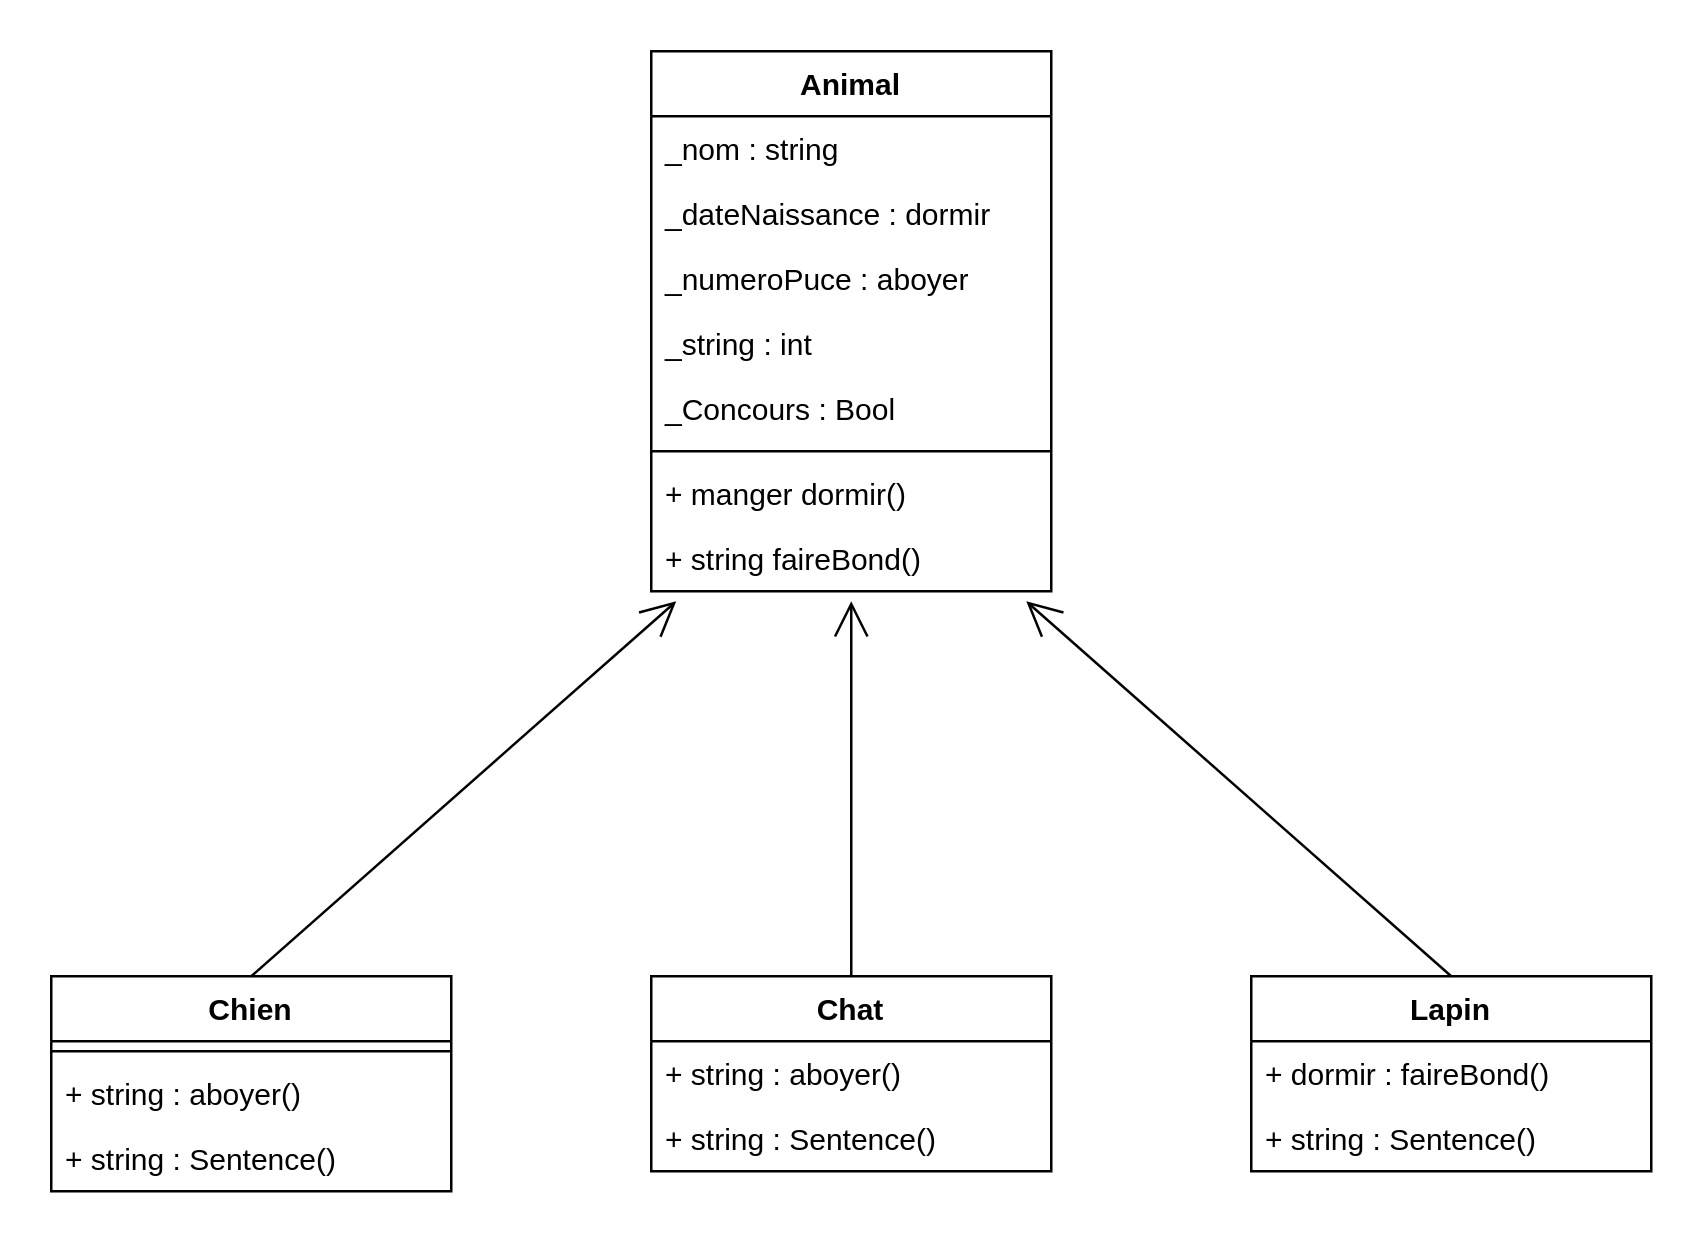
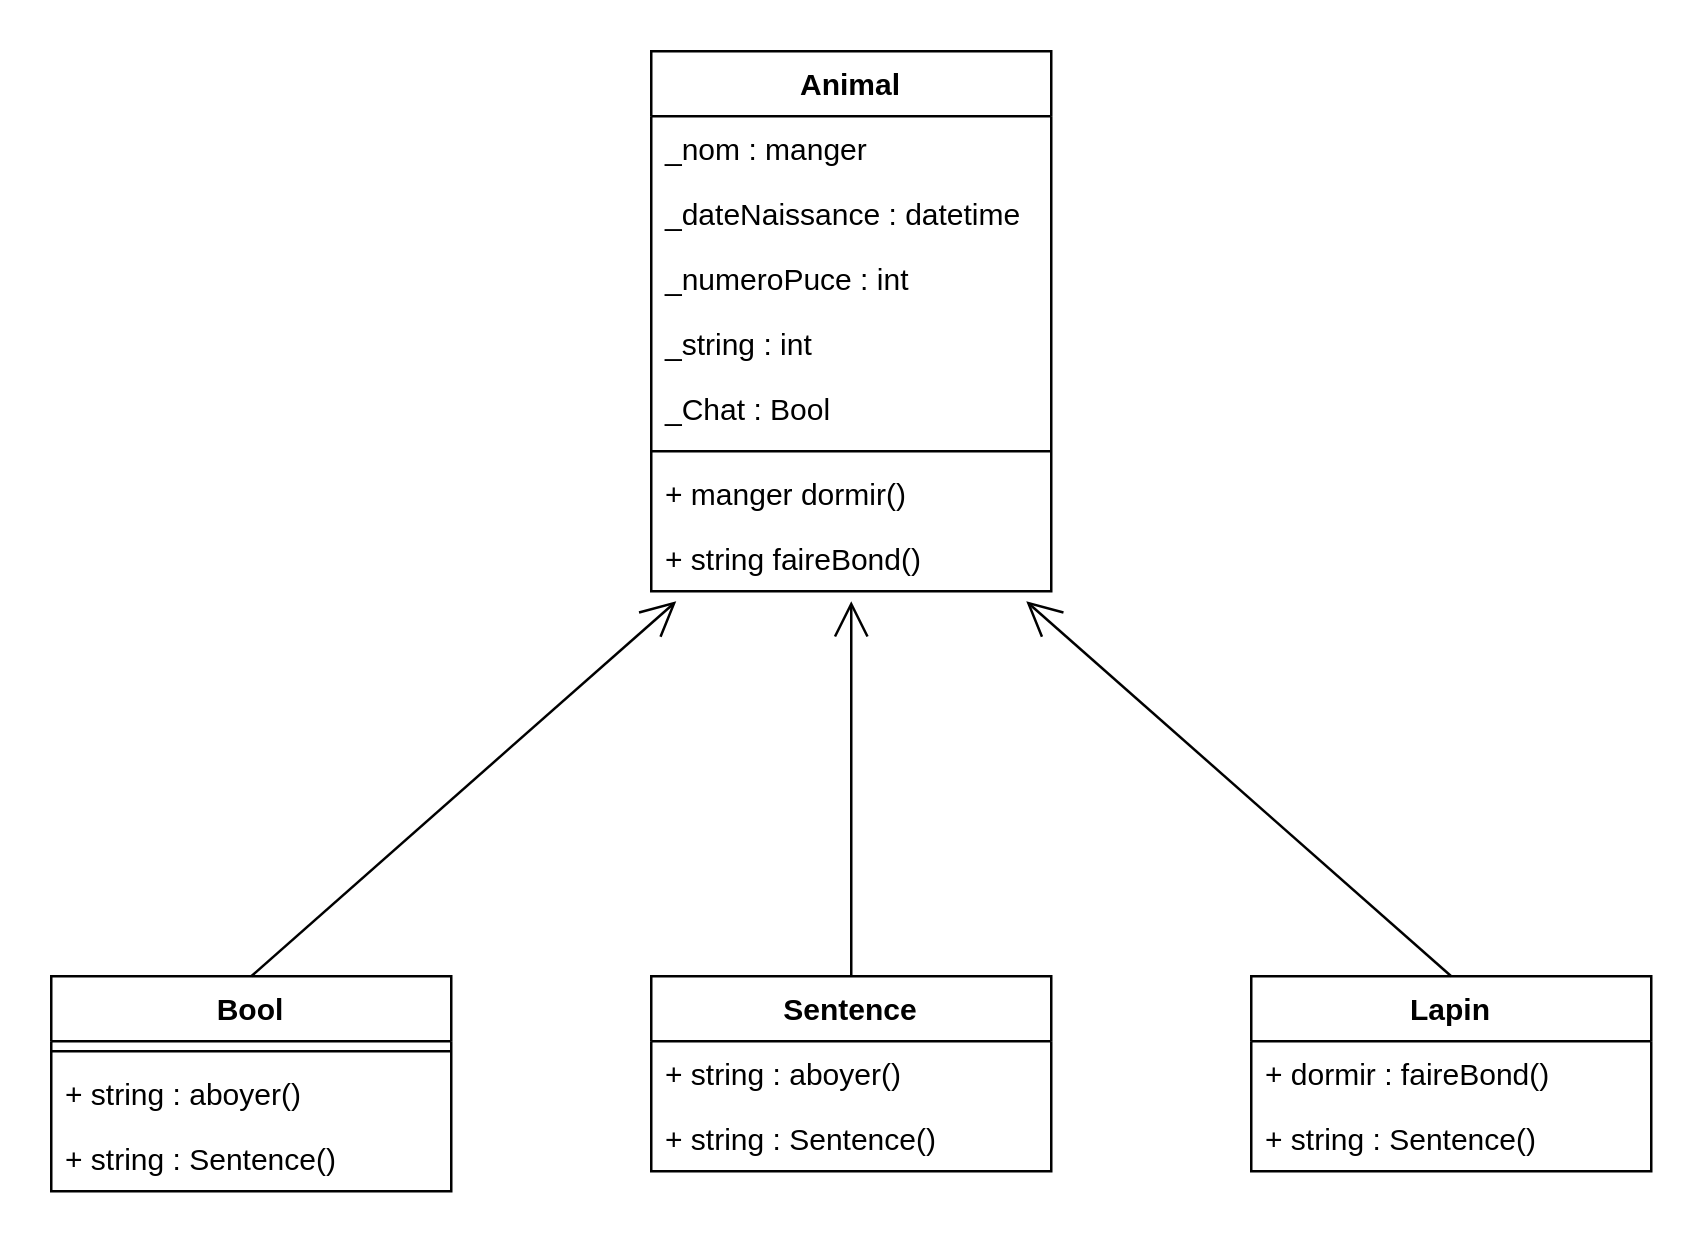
(759, 150) -> (763, 150)
(839, 215) -> (856, 215)
(821, 280) -> (792, 280)
(784, 410) -> (750, 410)
(250, 1010) -> (250, 1010)
(850, 1010) -> (850, 1010)
